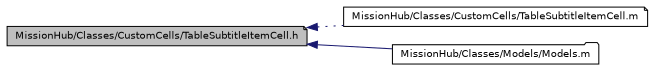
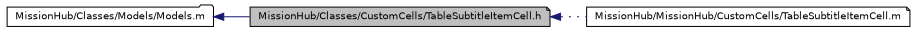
(496, 17) -> (748, 17)
(355, 47) -> (237, 17)
